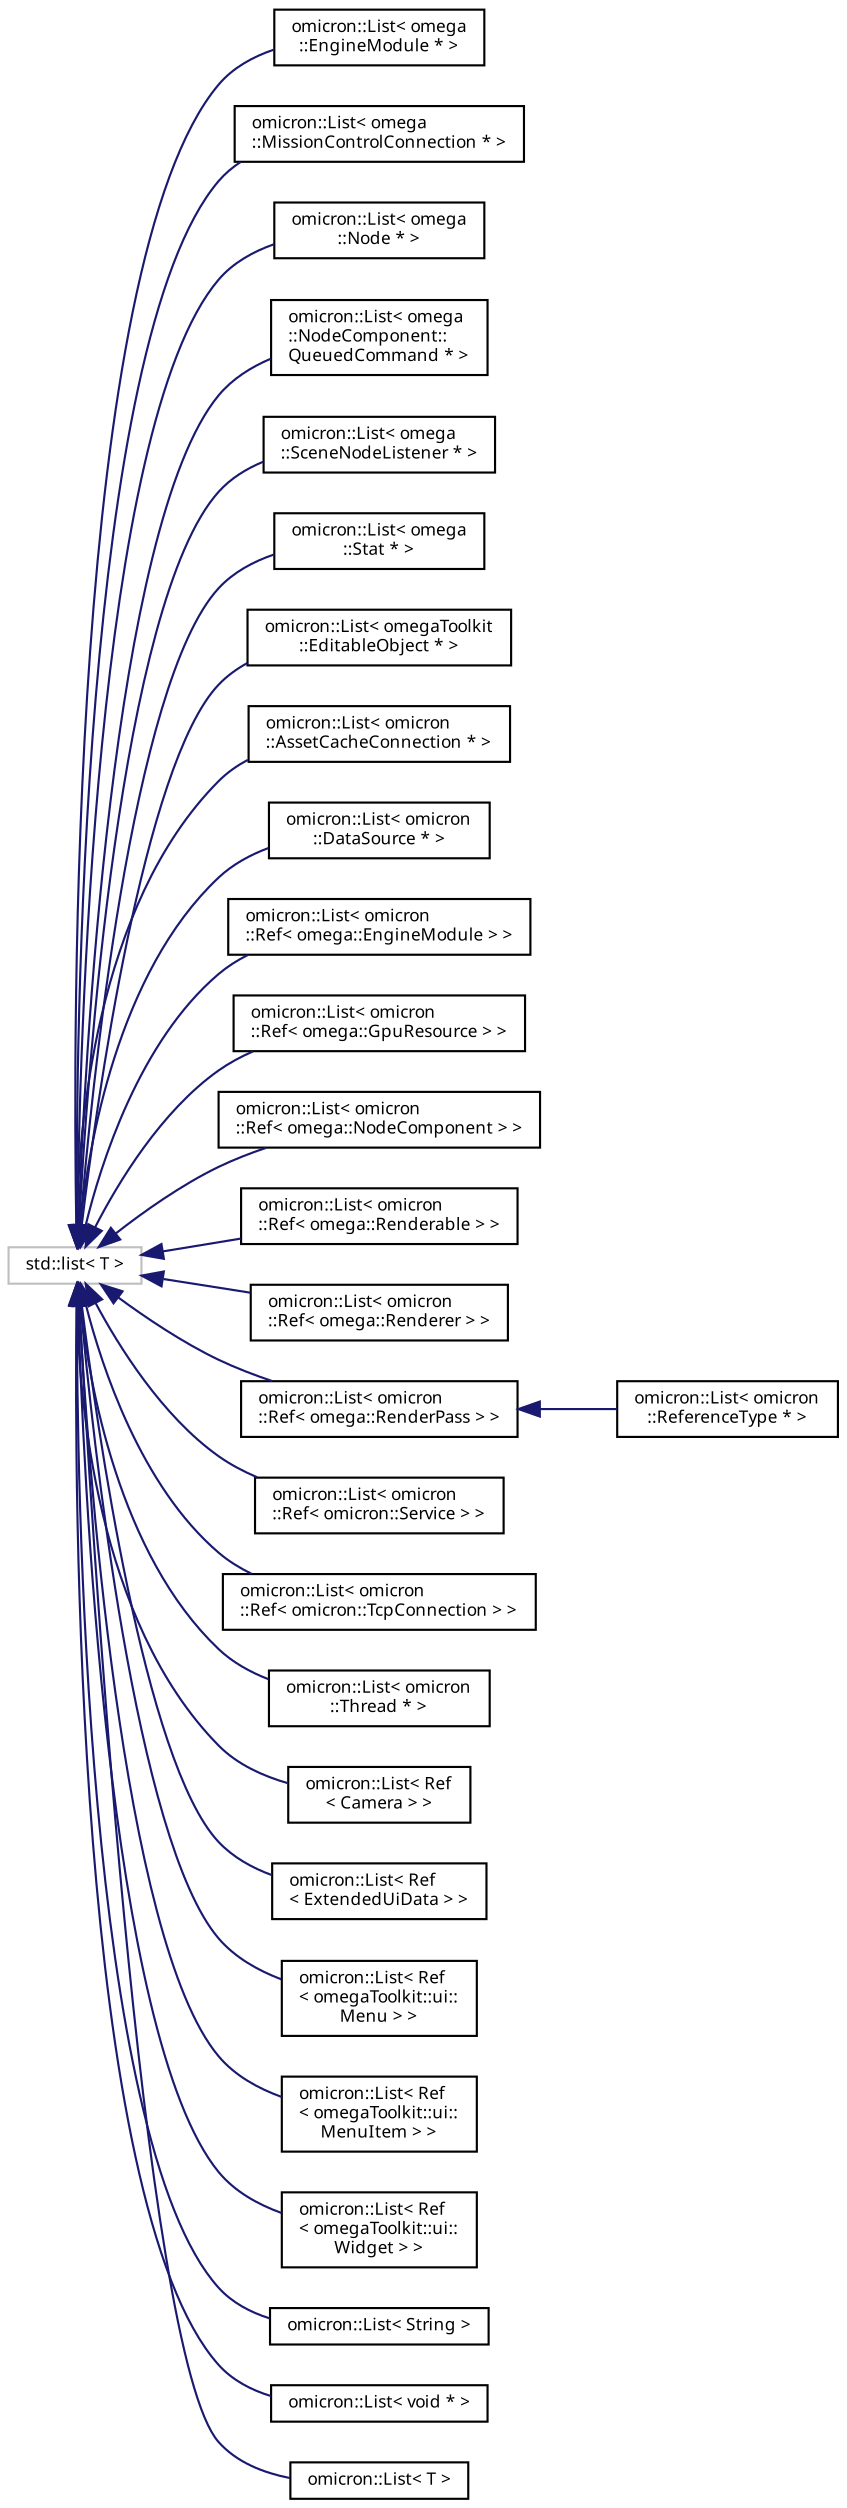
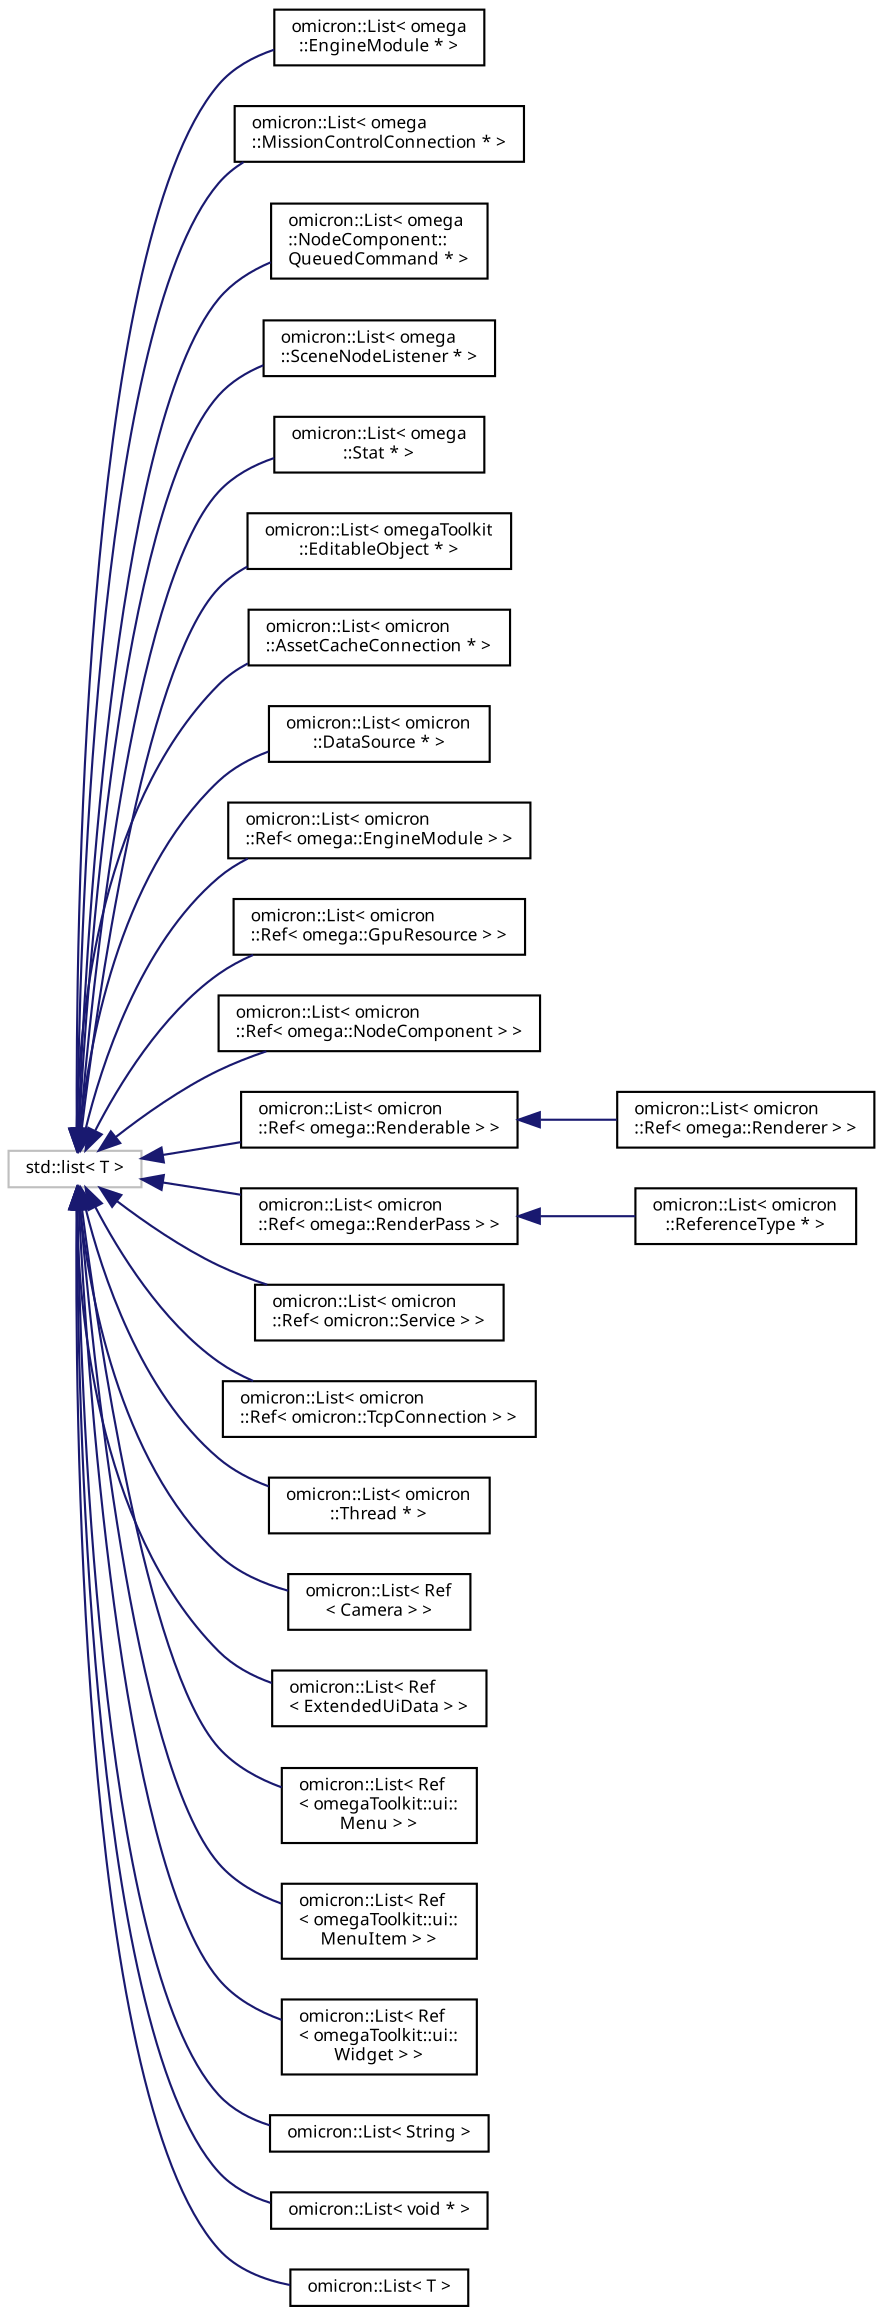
(379, 230) -> none
(207, 1286) -> (579, 1120)
